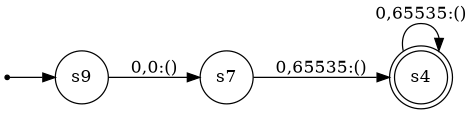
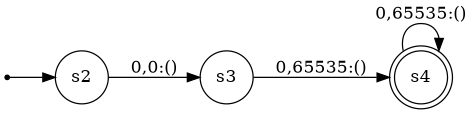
(82, 77) -> (82, 77)
(227, 77) -> (227, 77)
